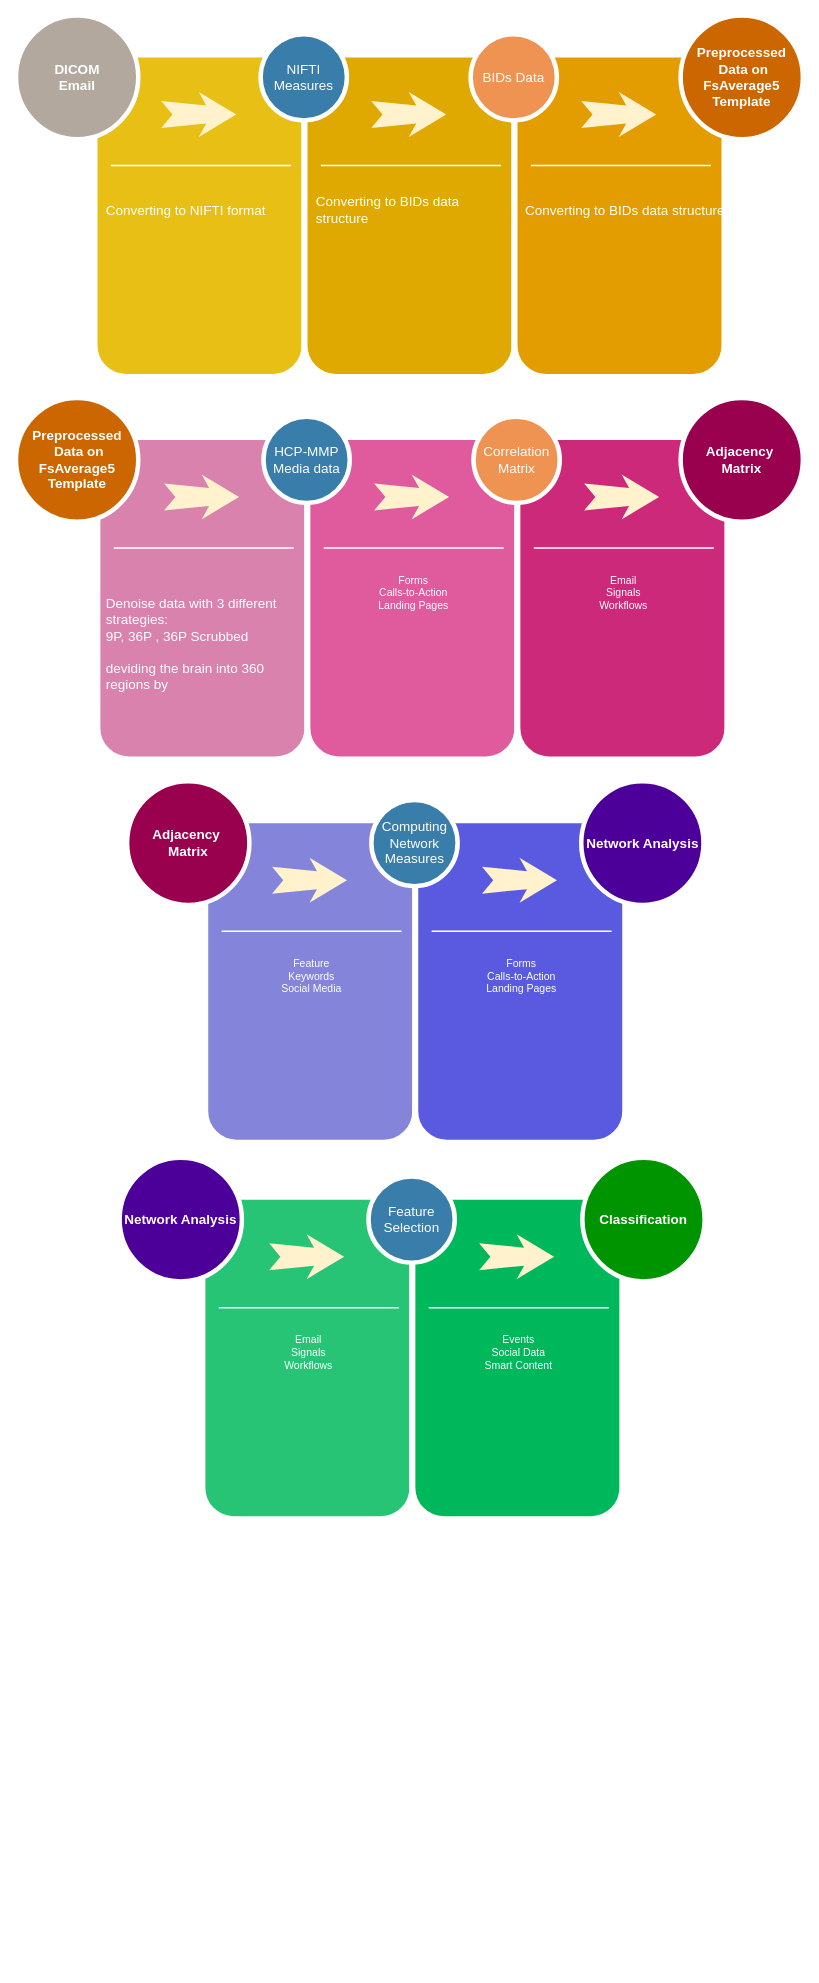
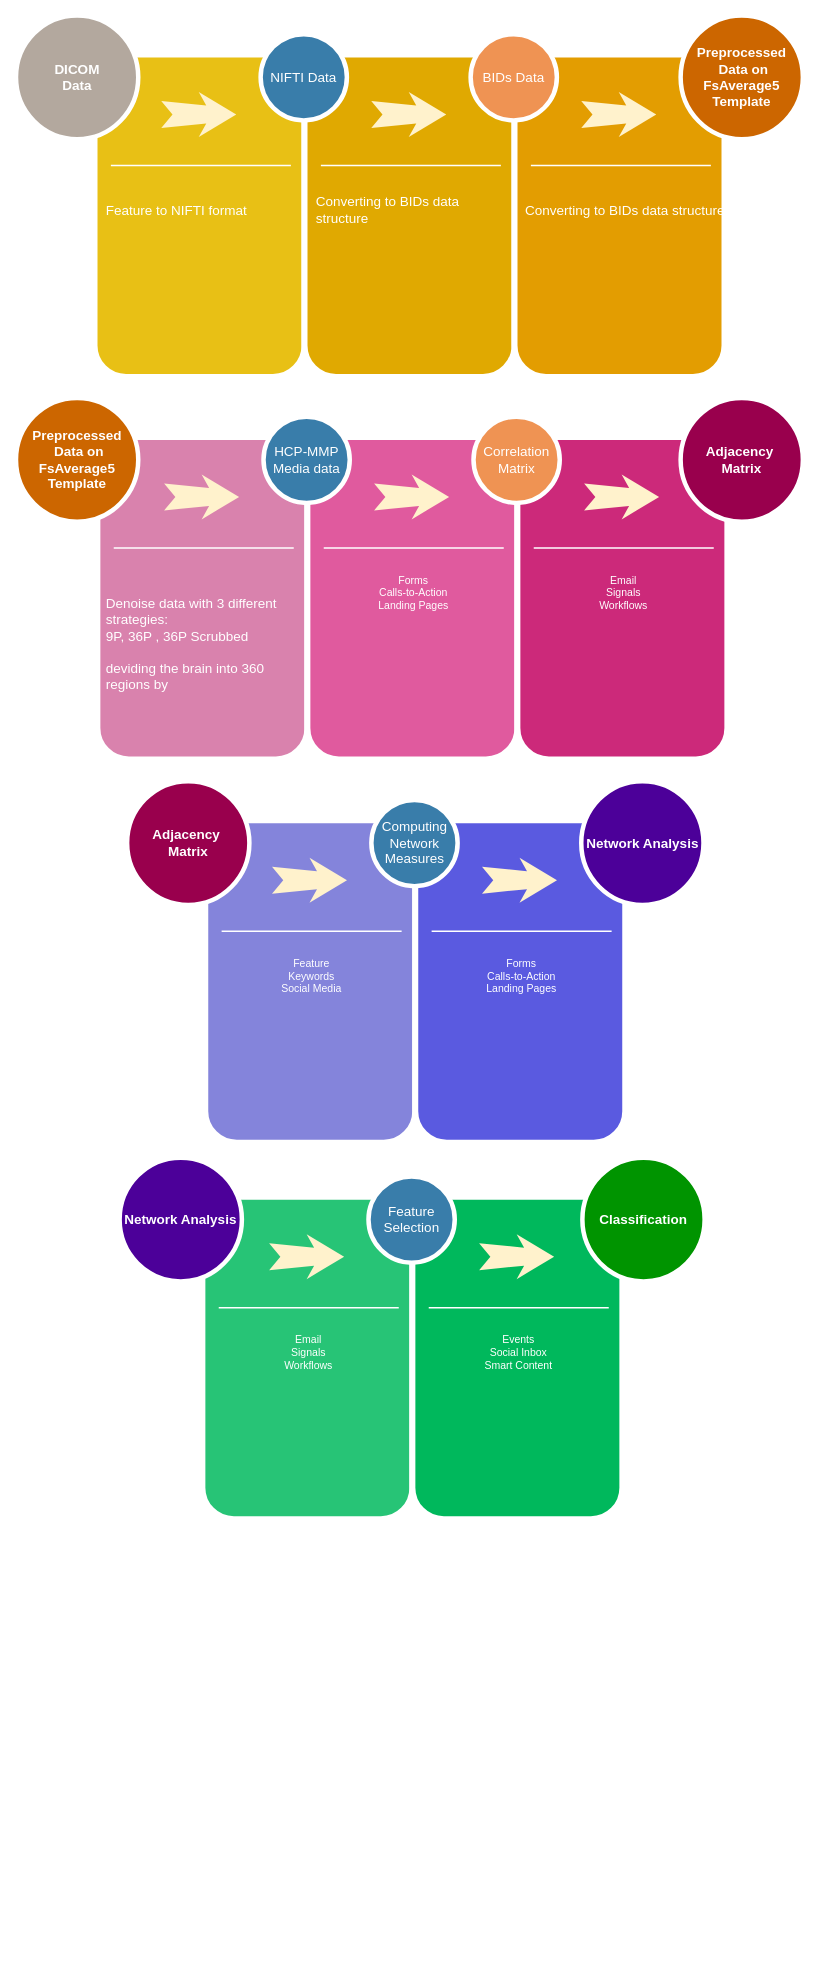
(77, 78) -> (77, 78)
(304, 78) -> (304, 78)
(177, 210) -> (170, 210)
(519, 1353) -> (519, 1353)
